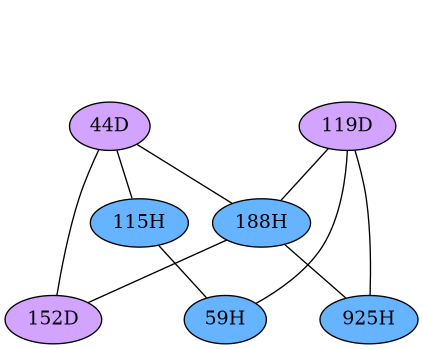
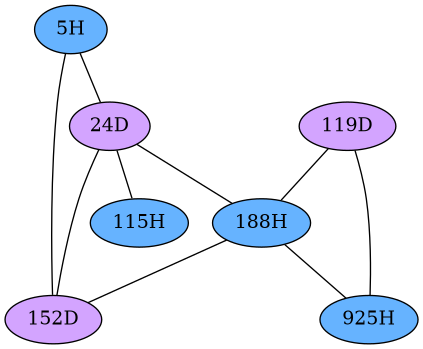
none -> (71, 30)
(110, 126) -> (110, 126)
(225, 320) -> none
